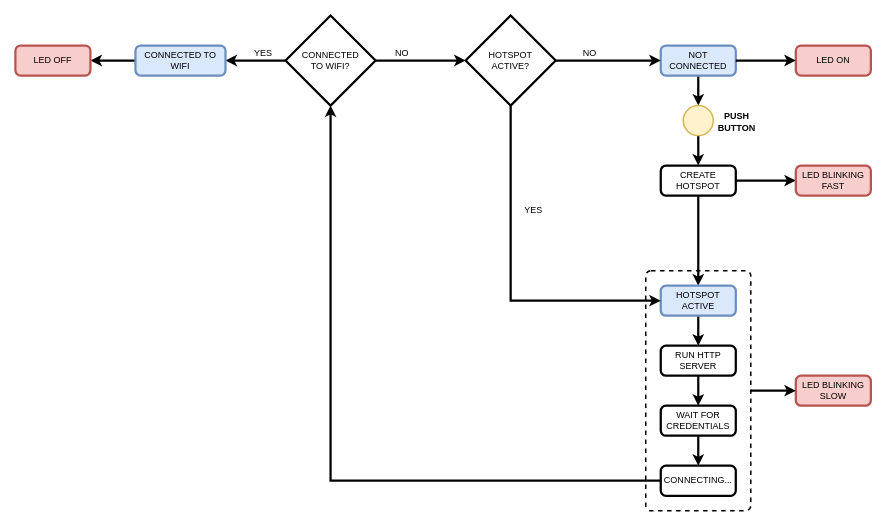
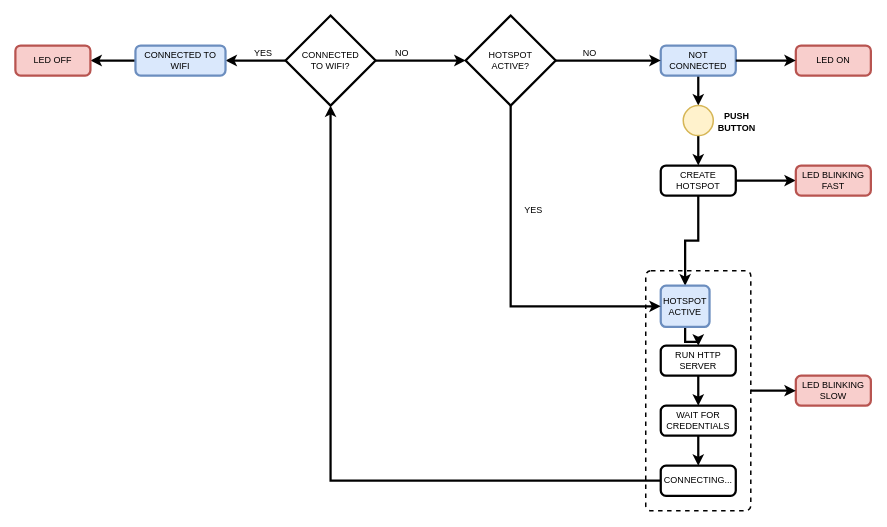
(698, 300) -> (685, 306)
